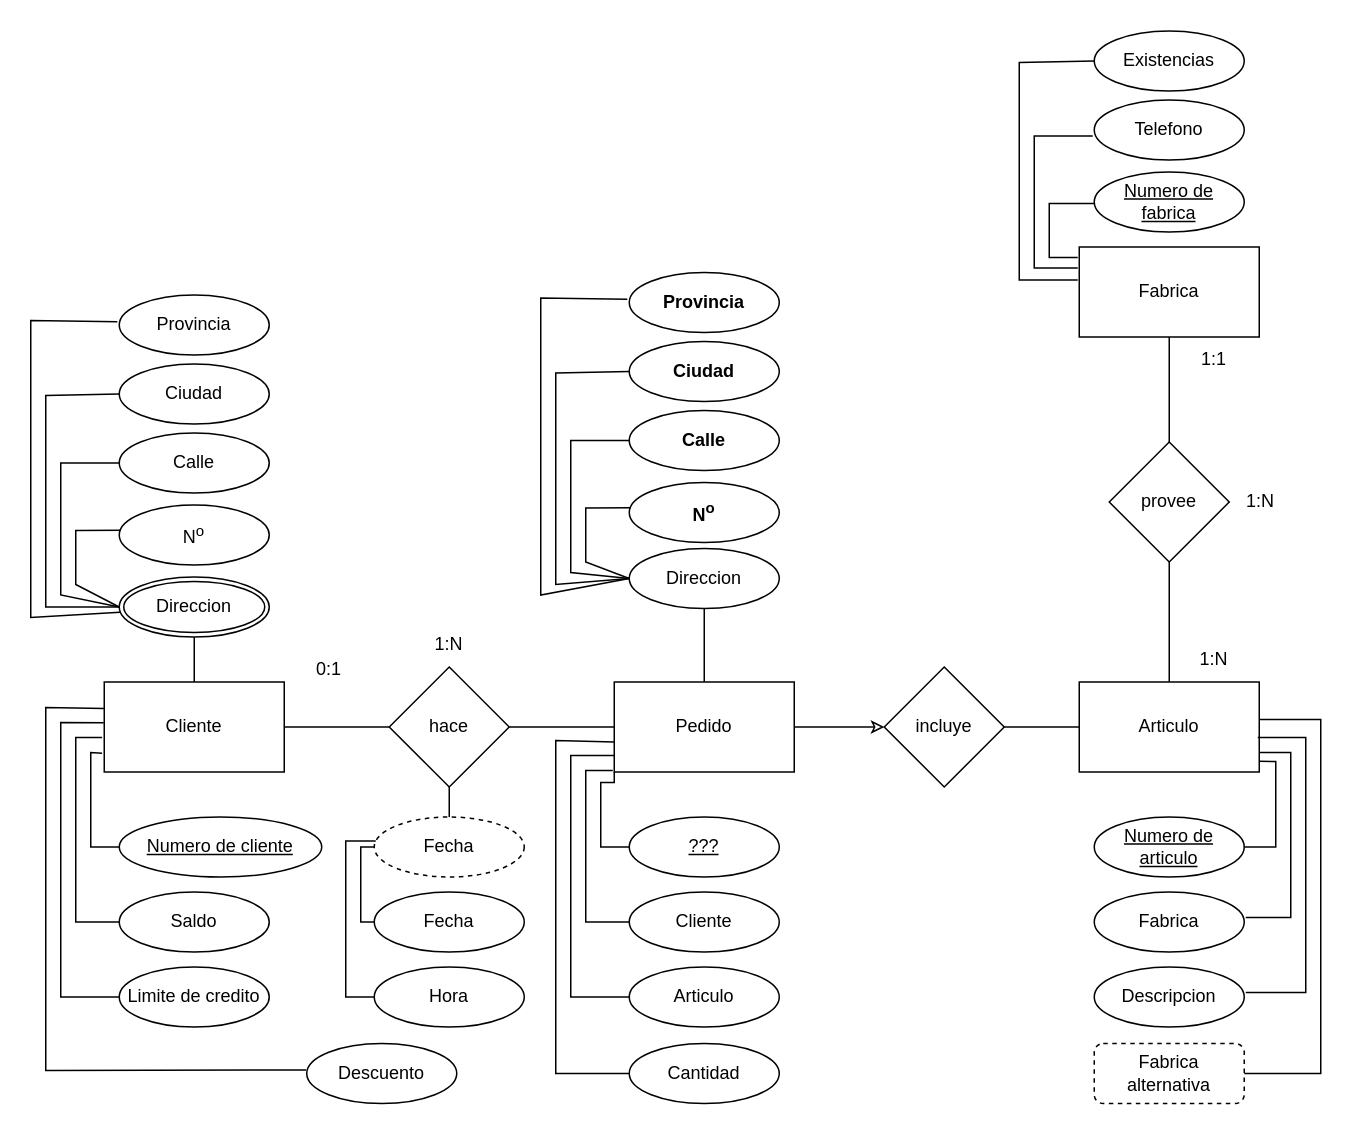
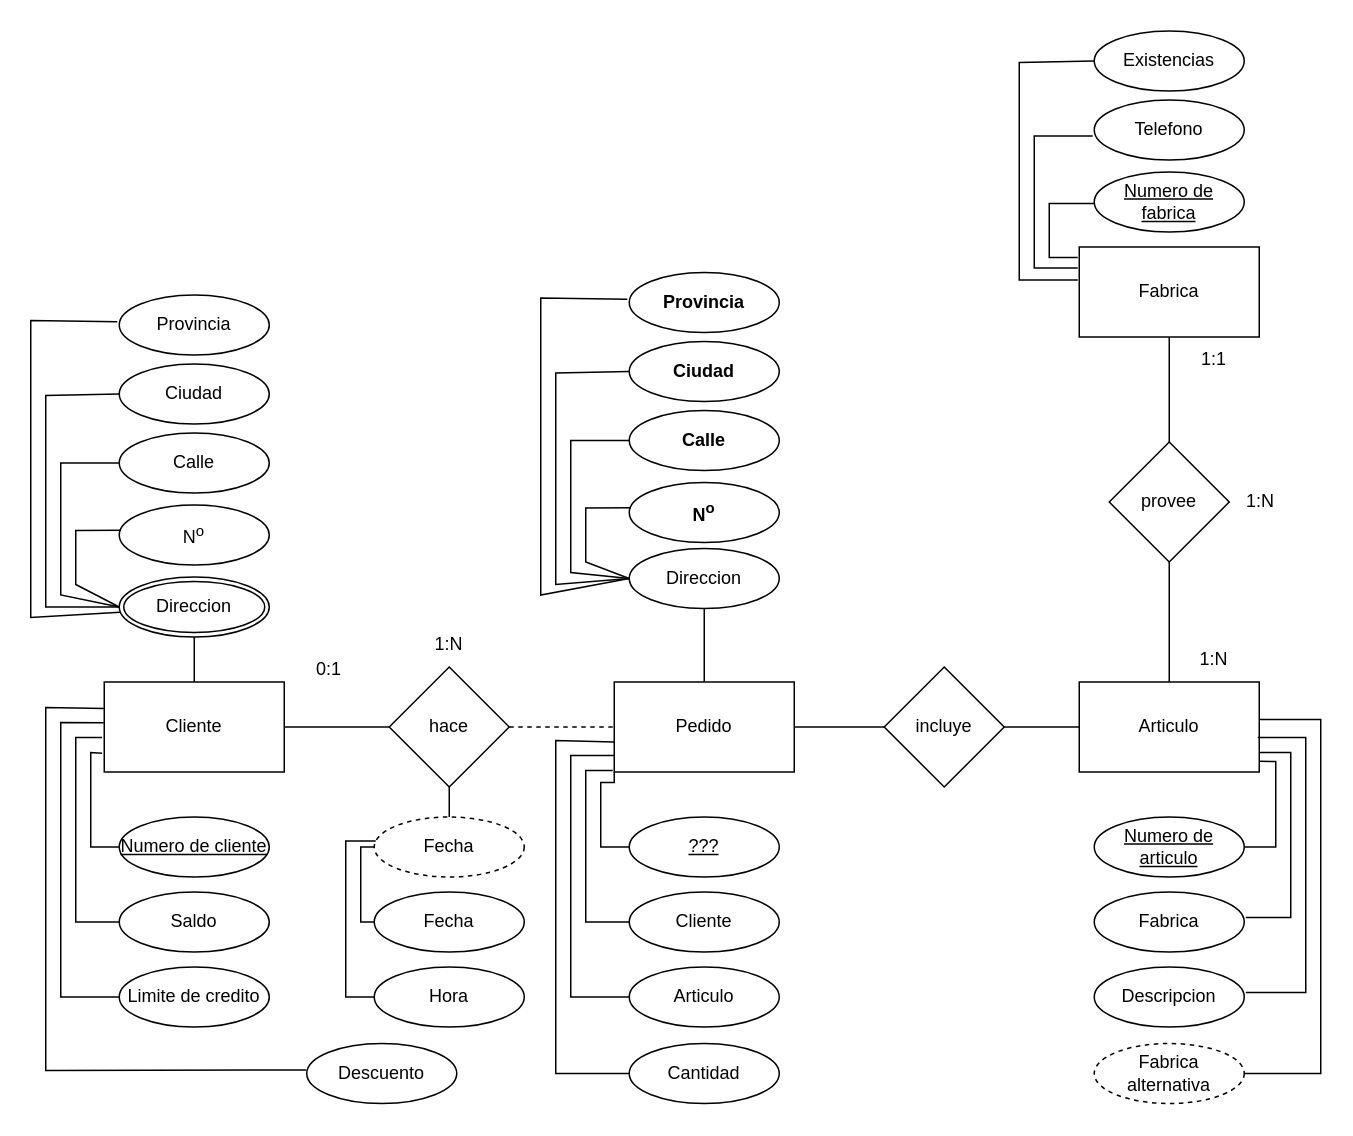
(560, 727) -> (560, 727)
(873, 727) -> (876, 727)
(221, 847) -> (194, 847)
(1169, 1073) -> (1169, 1073)
